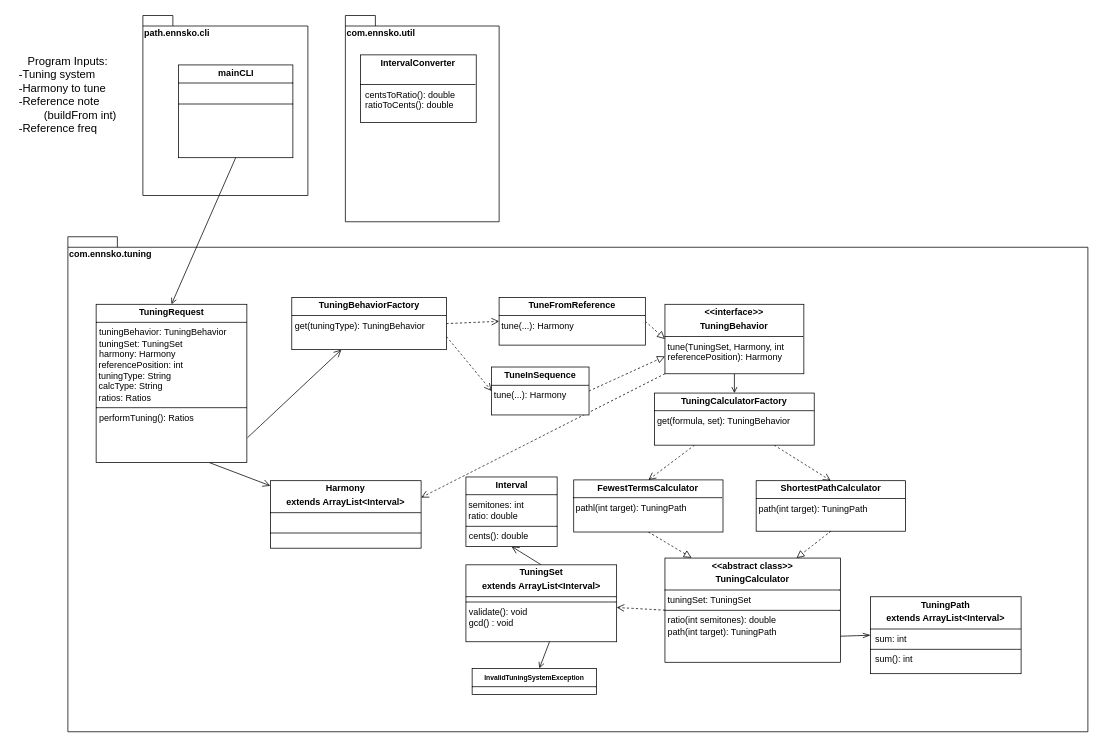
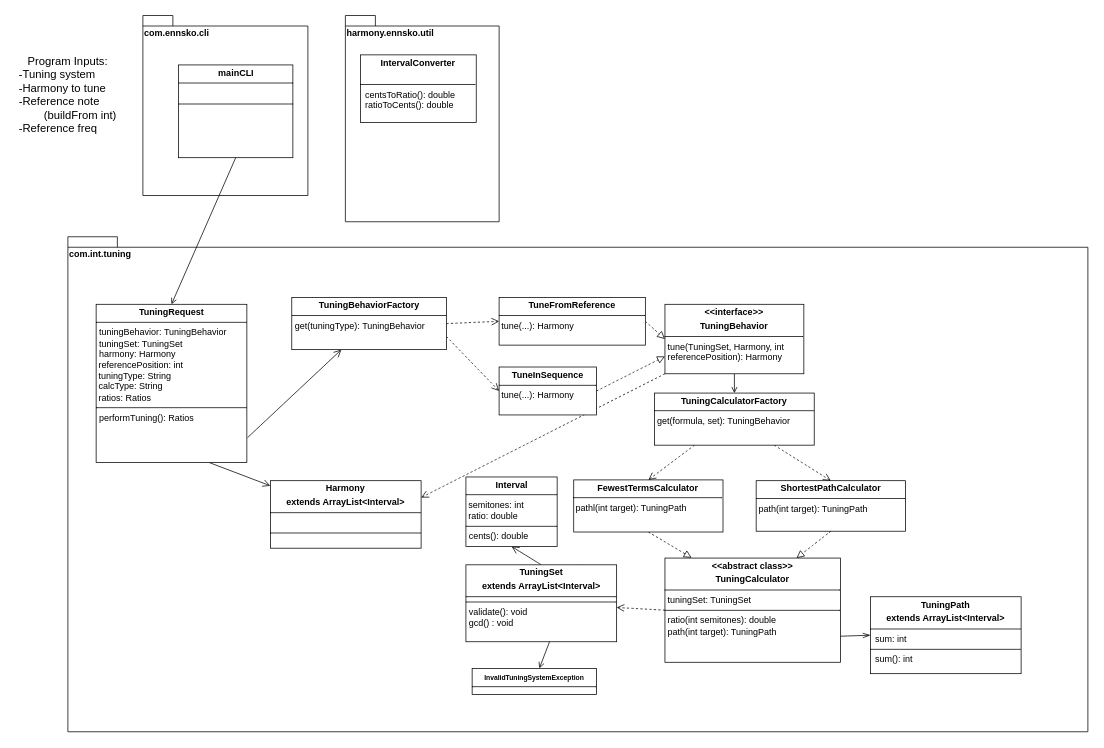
(177, 34) -> (175, 34)
(380, 34) -> (390, 34)
(109, 255) -> (100, 255)
(540, 391) -> (548, 391)
